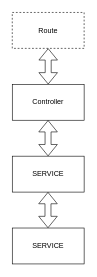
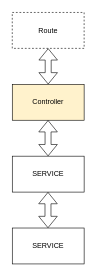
(48, 102) -> (48, 102)
